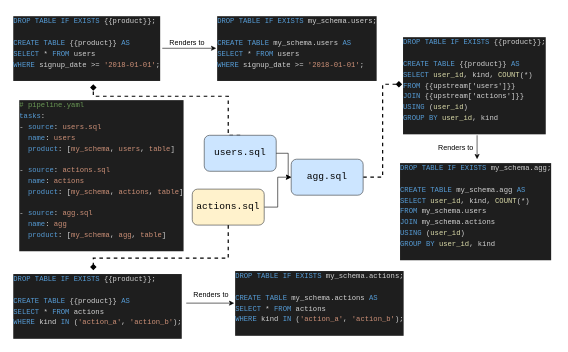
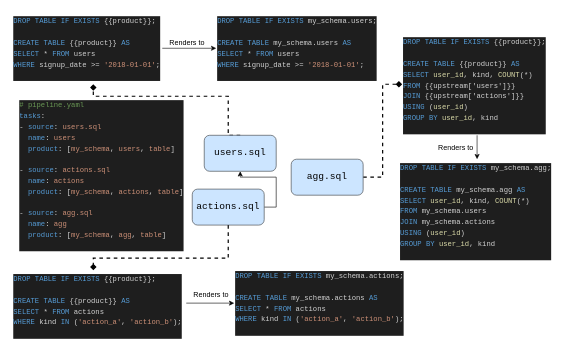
(287, 153) -> none
(228, 207) -> (228, 207)
(278, 207) -> (241, 177)
